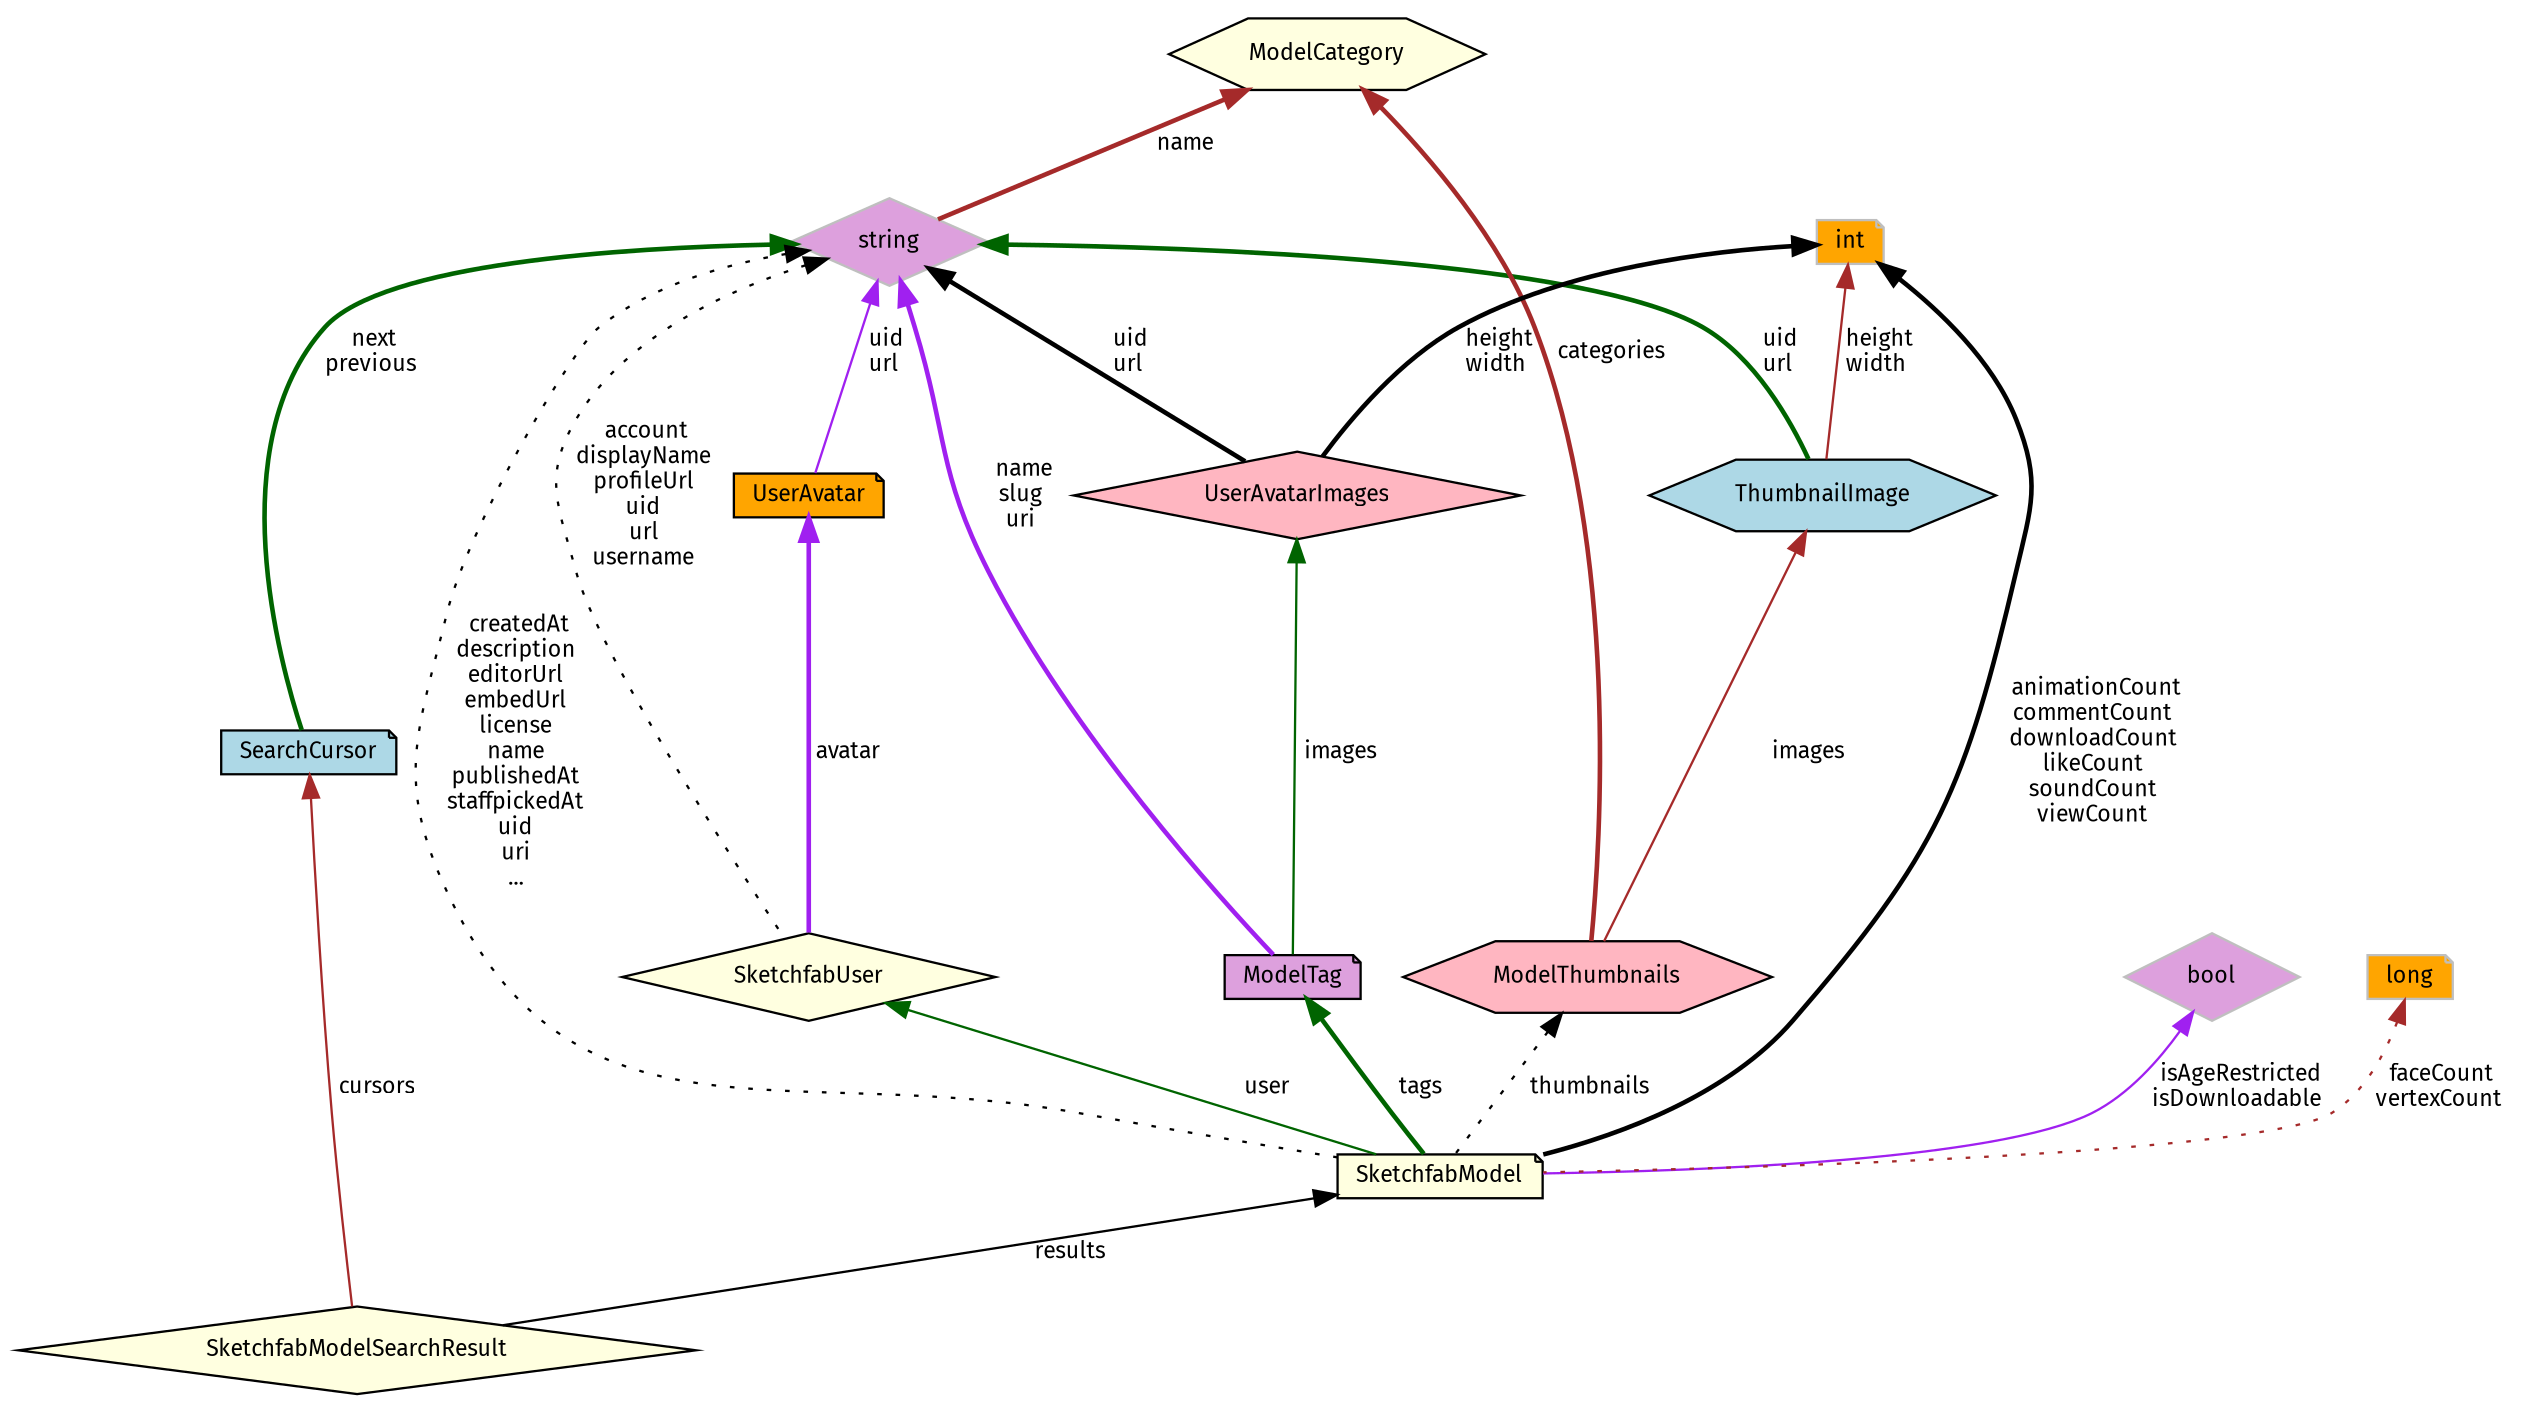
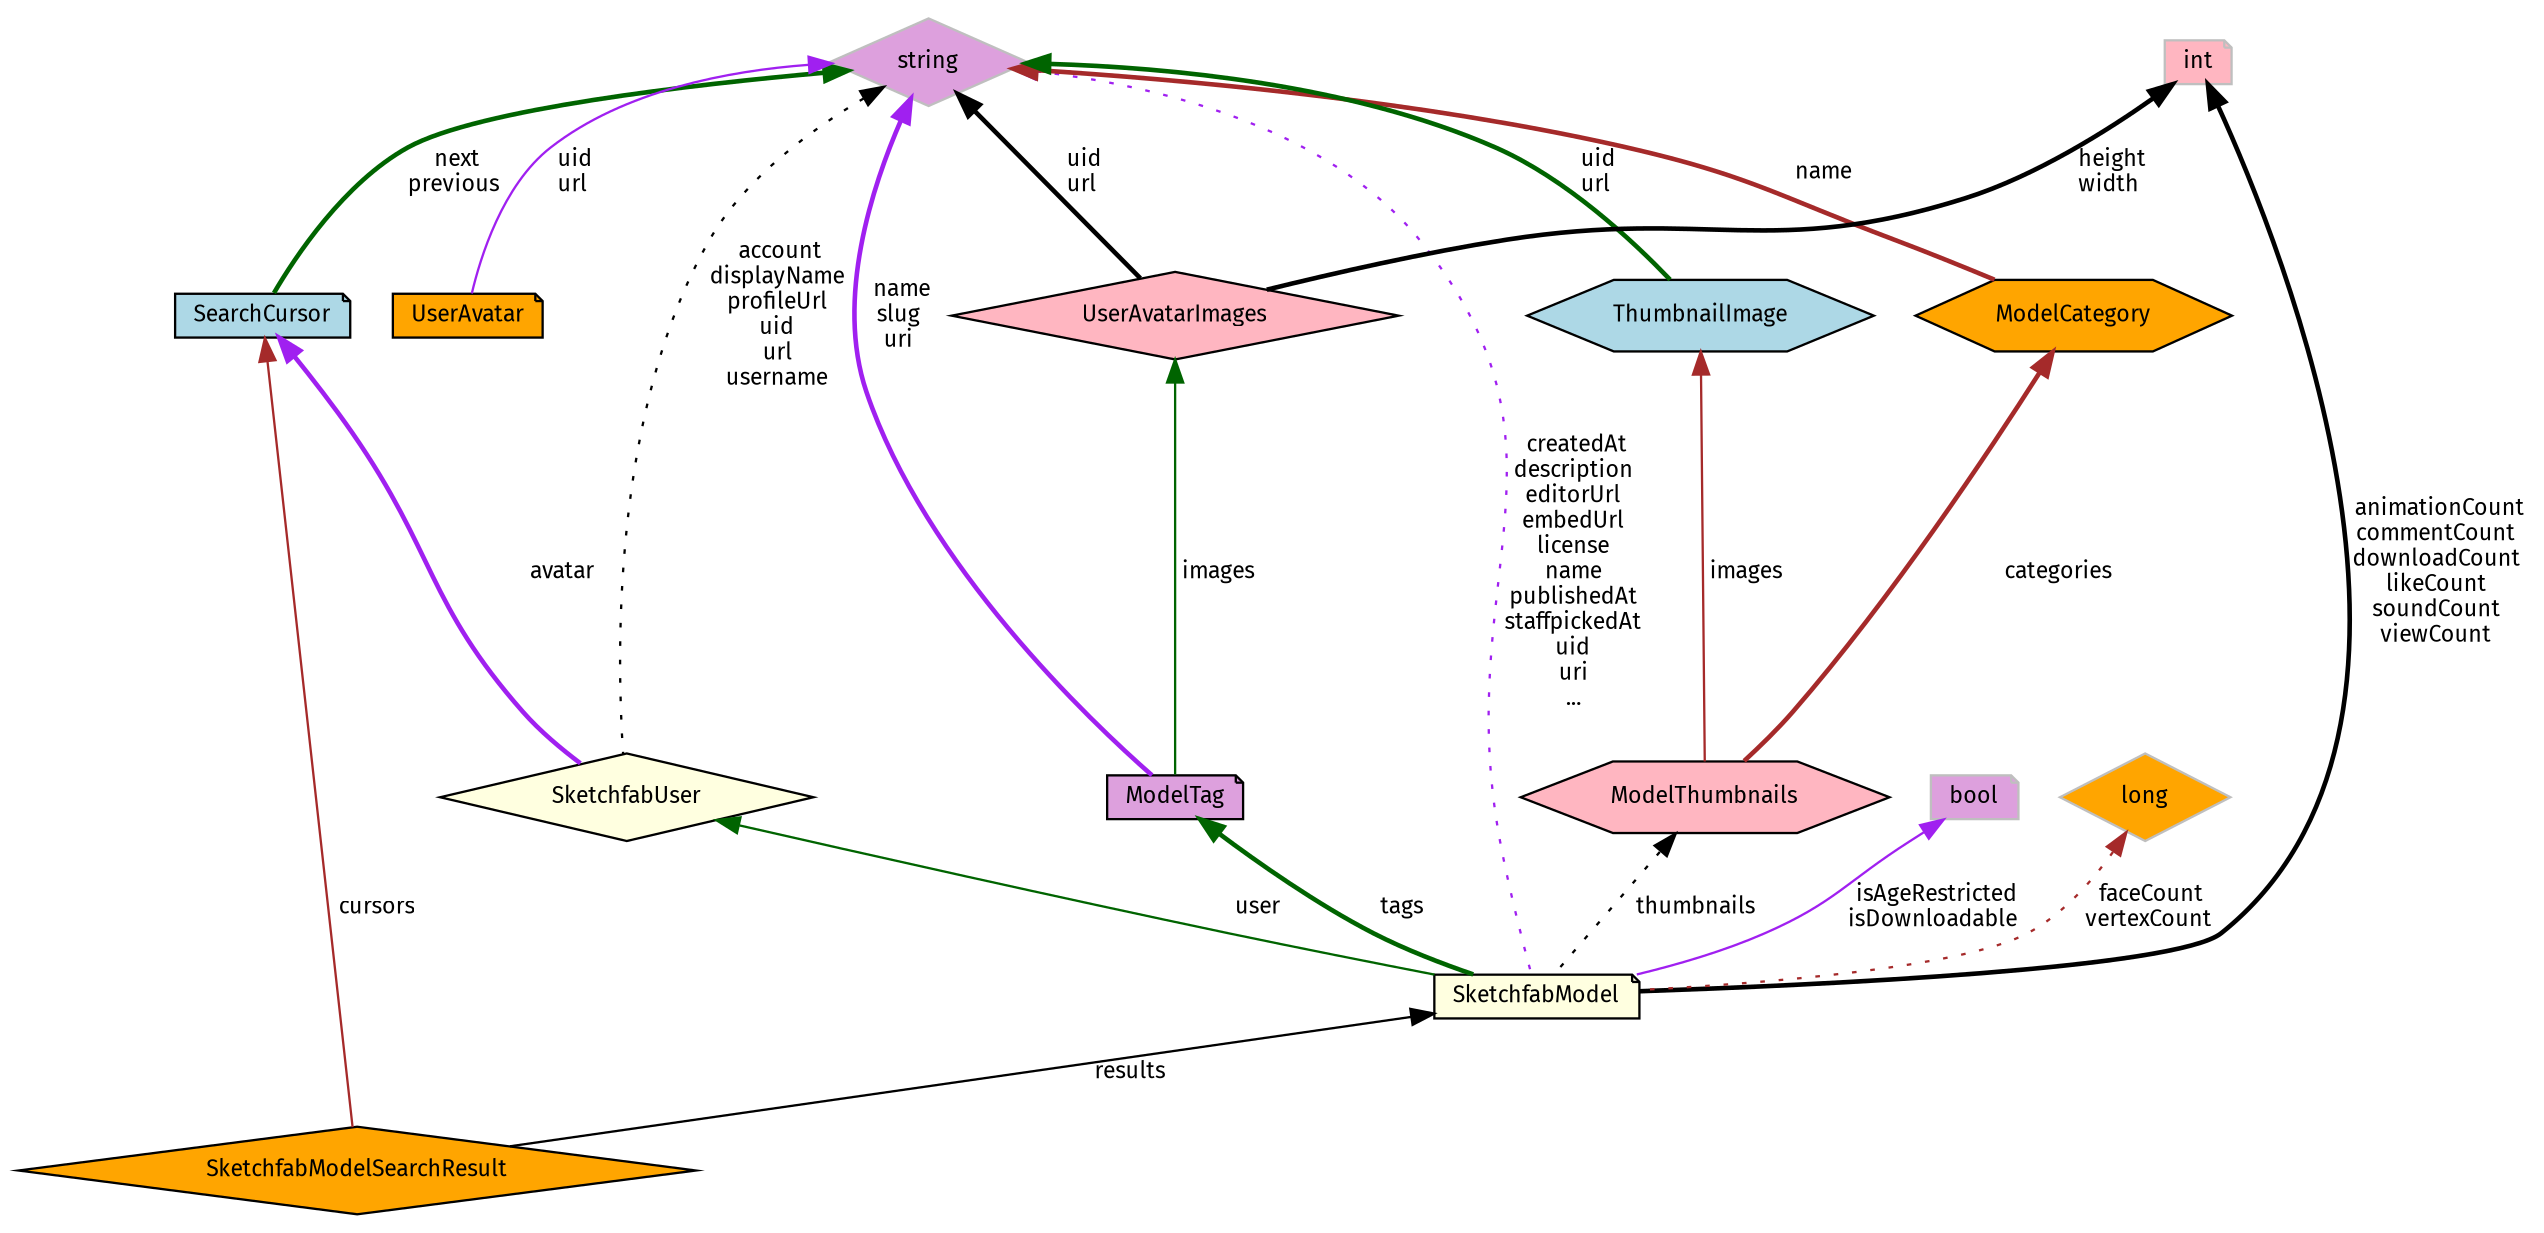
(1327, 54) -> (2074, 316)
(1081, 159) -> (1527, 127)
(1850, 242) -> (2198, 62)
(1836, 374) -> none
(809, 737) -> (428, 567)
(488, 960) -> (1497, 386)
(2212, 977) -> (1975, 797)
(2410, 977) -> (2145, 797)
(357, 1350) -> (357, 1171)
